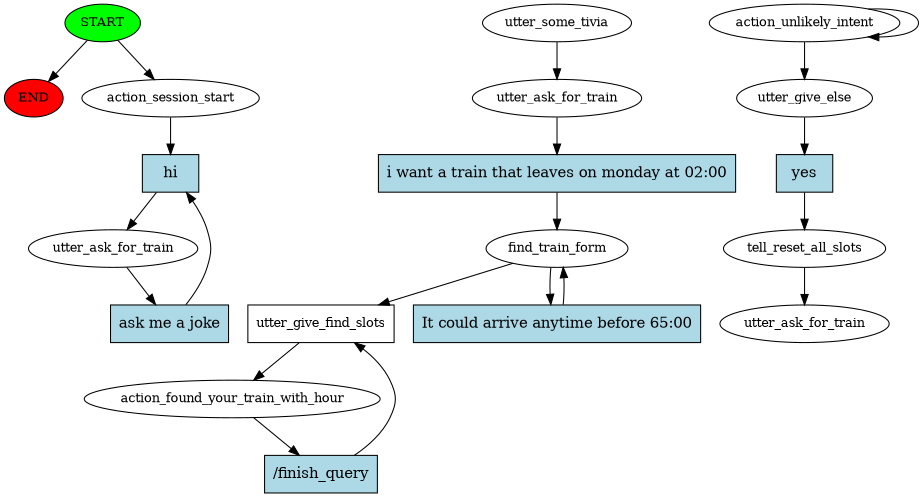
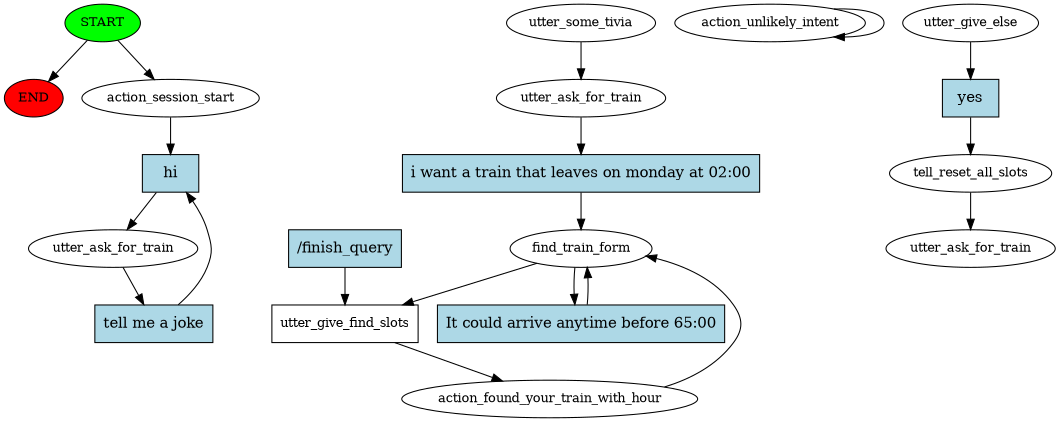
(805, 55) -> none
(170, 324) -> (154, 324)
(272, 433) -> (740, 320)
